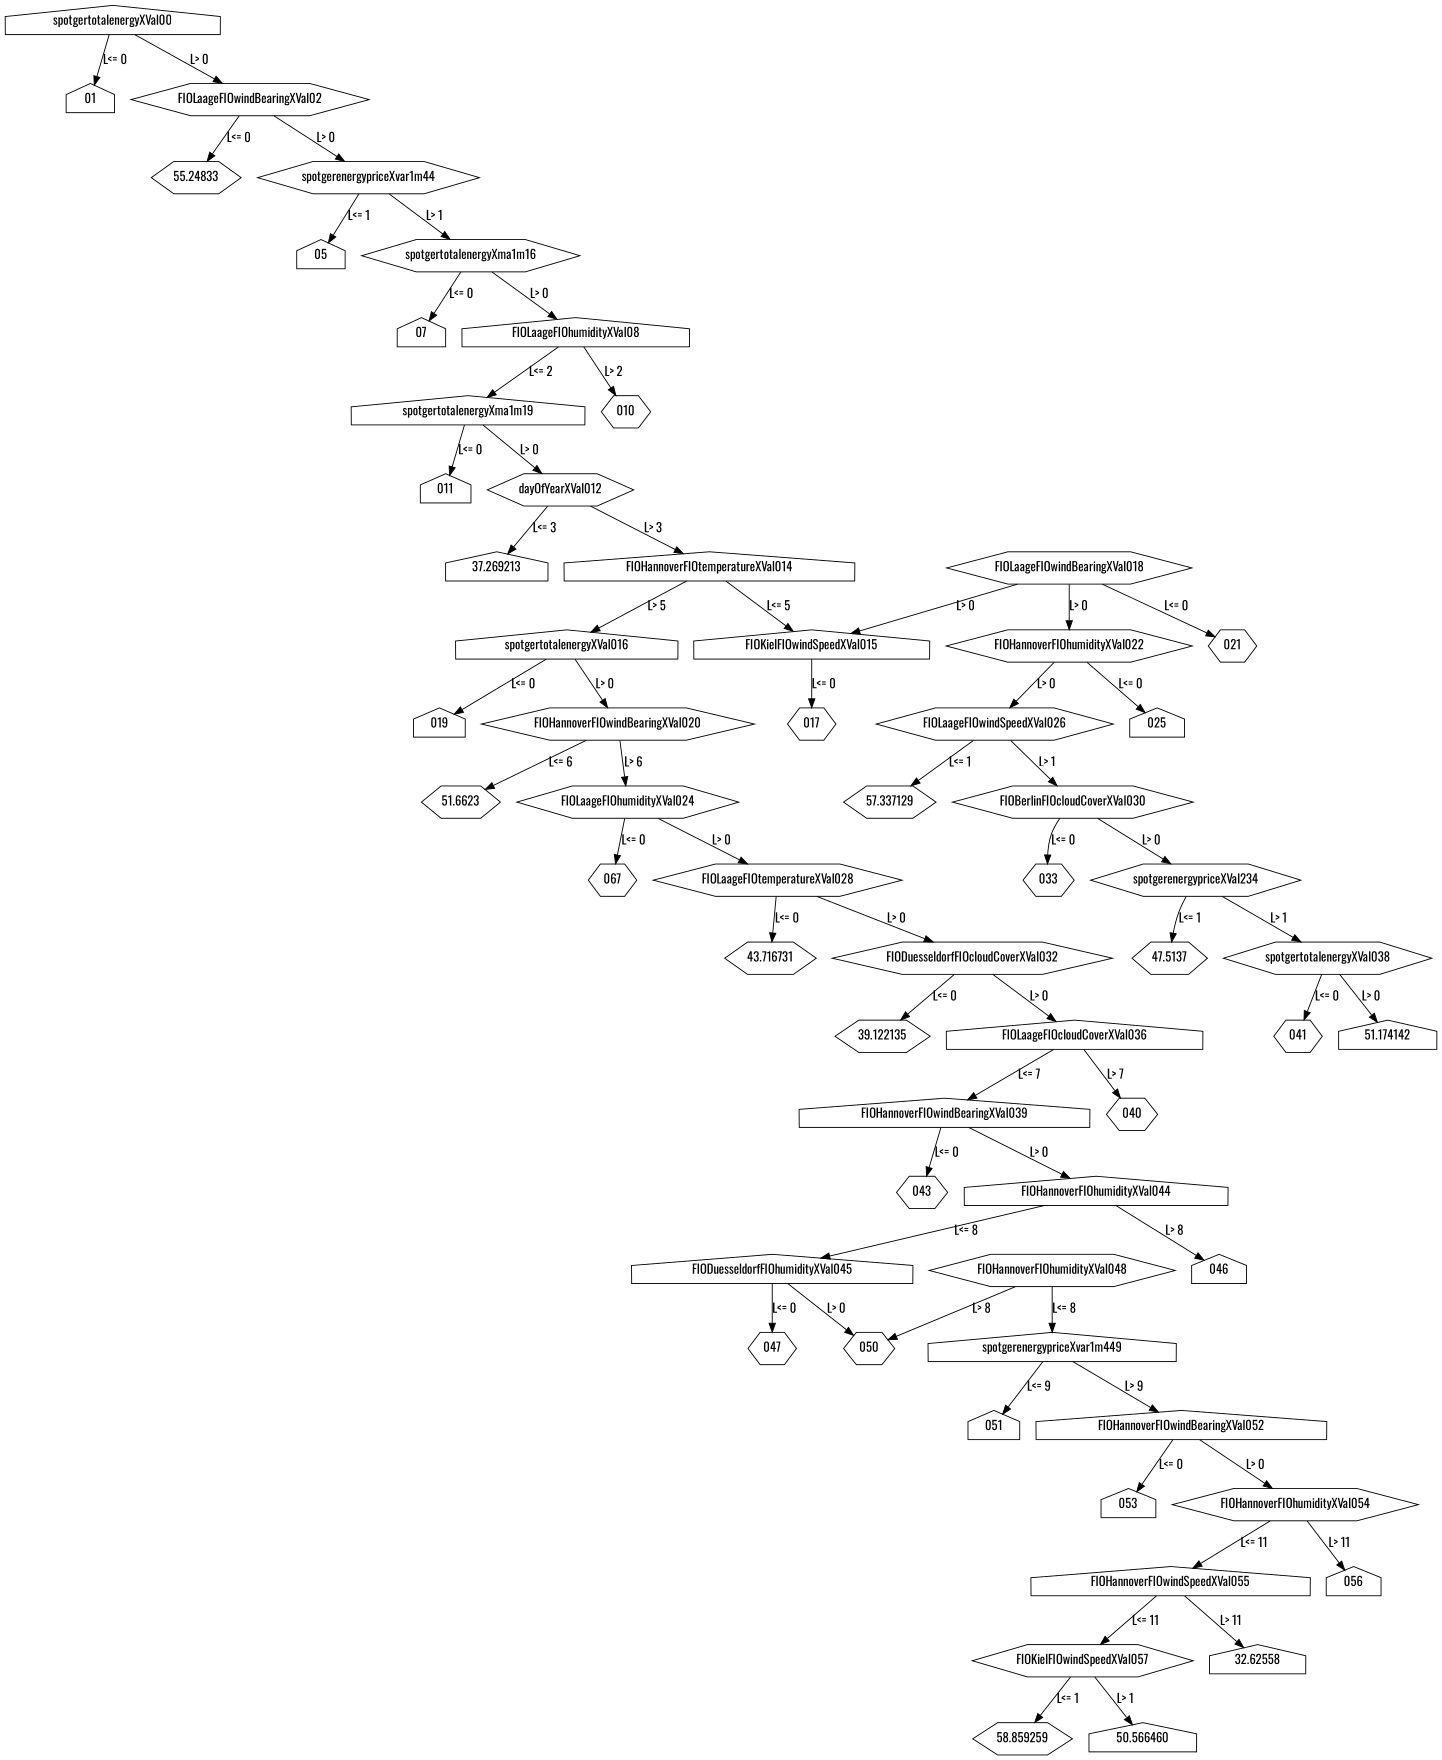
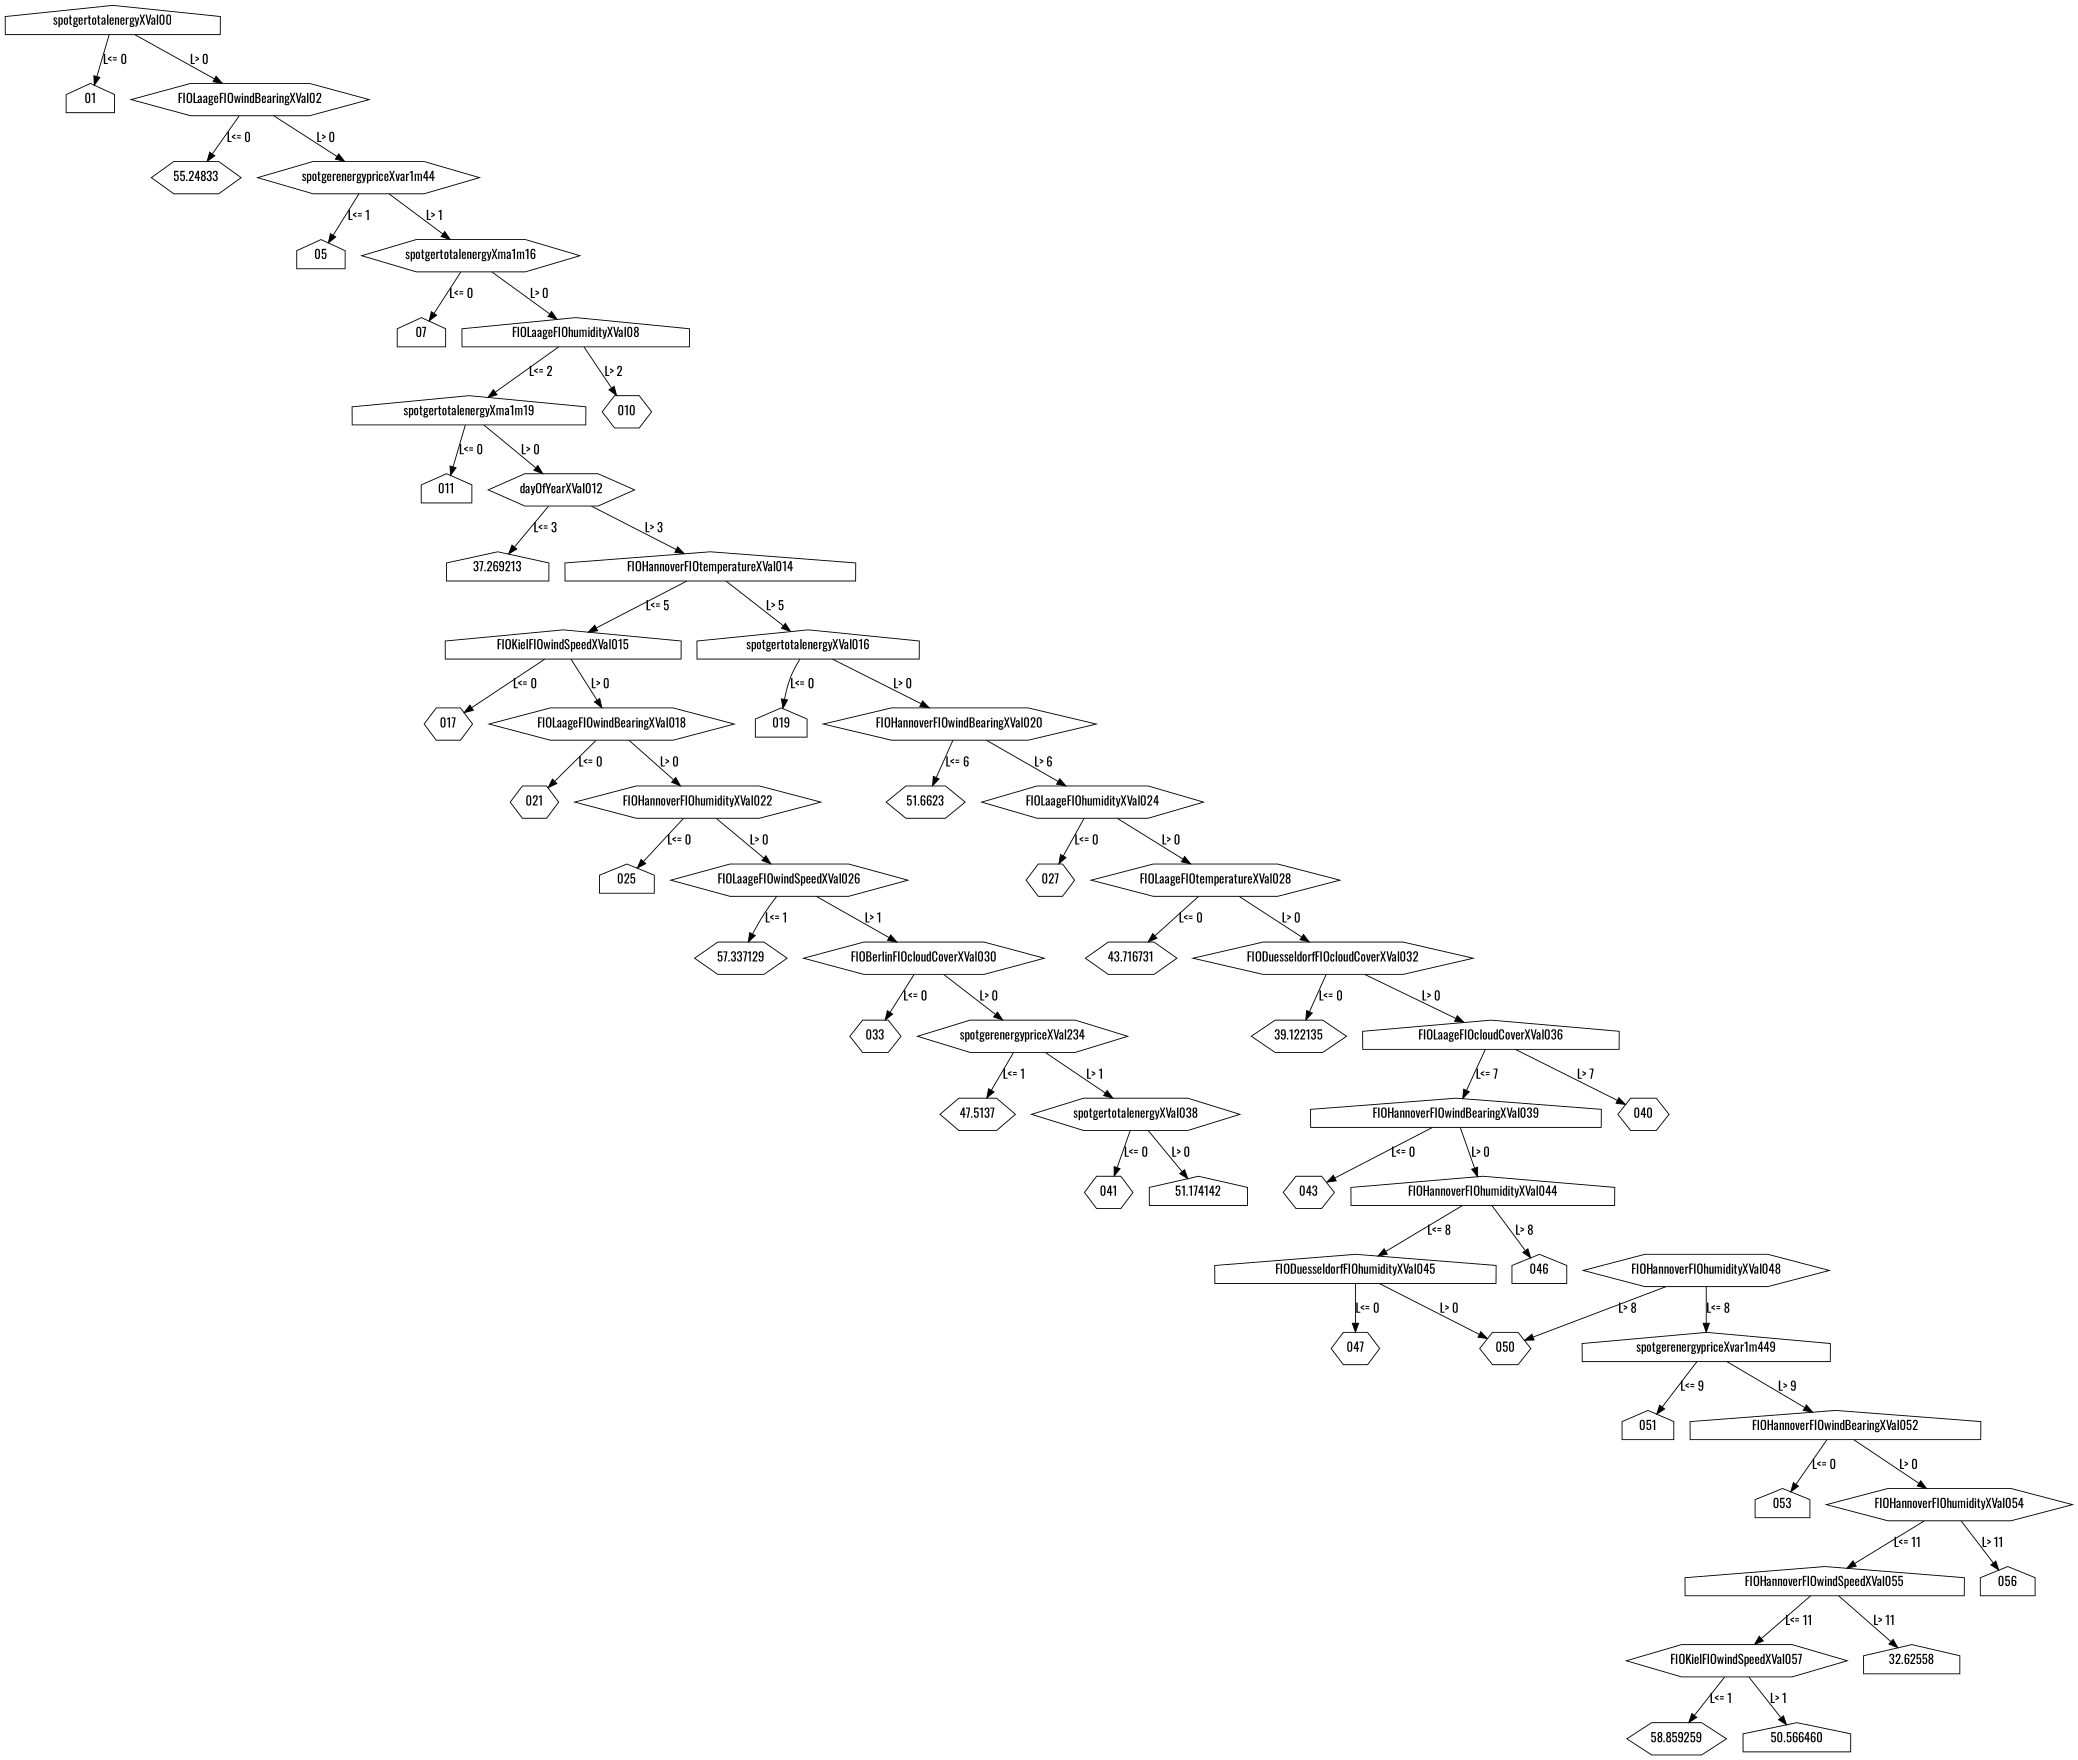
(938, 608) -> (584, 680)
(613, 880) -> (1050, 880)
